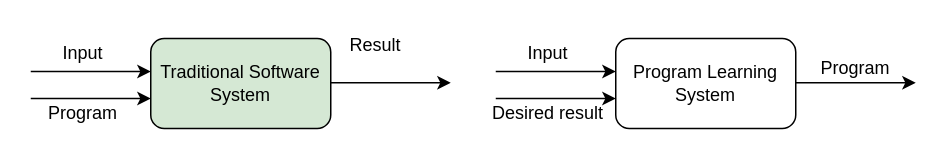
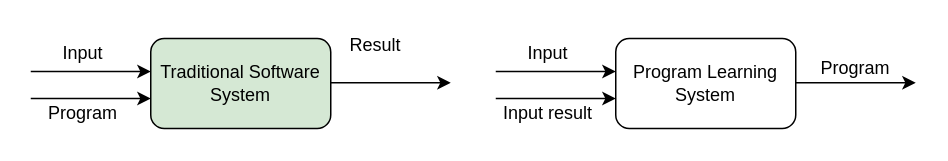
(548, 113) -> (548, 113)
